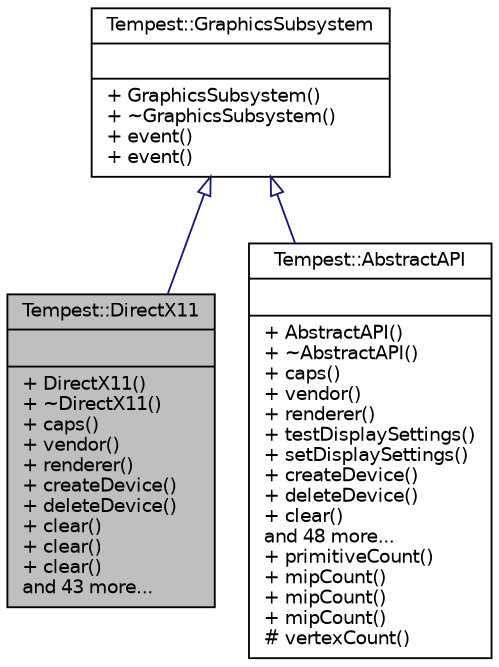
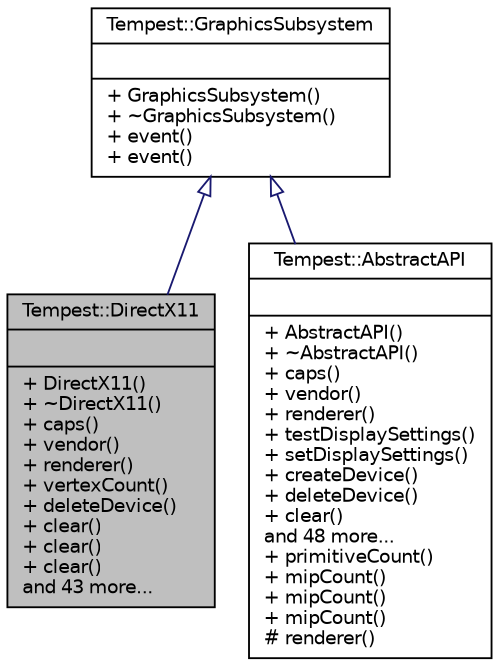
(100, 486) -> (95, 486)
(337, 639) -> (320, 639)
